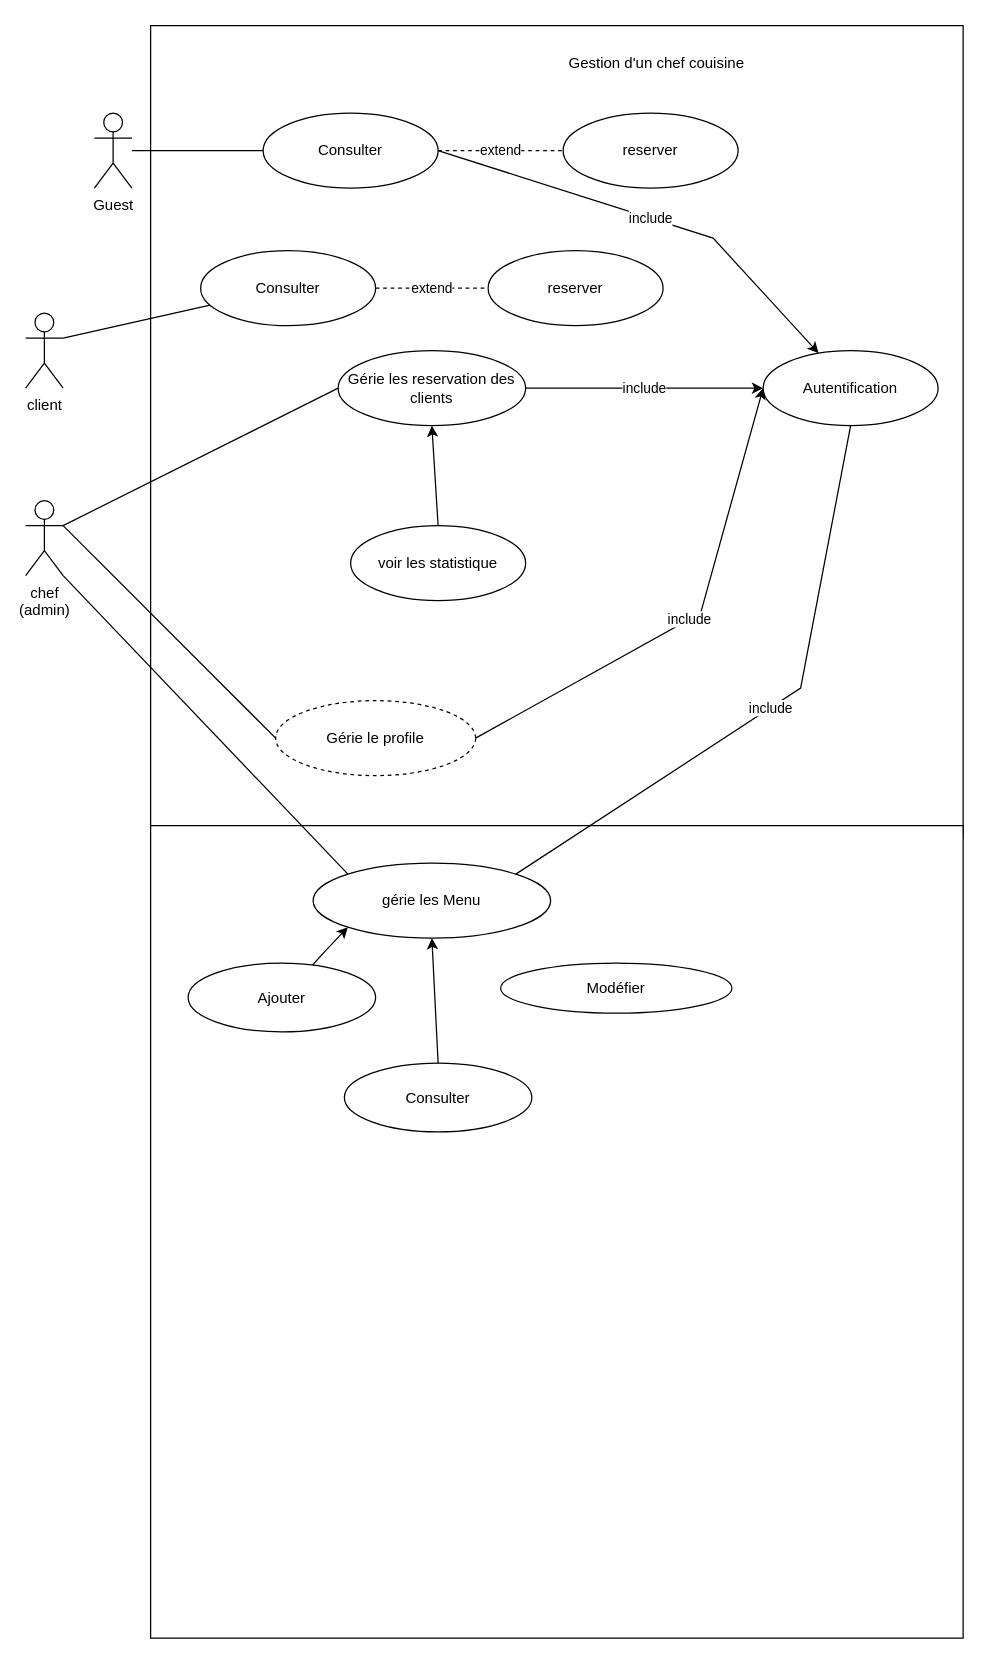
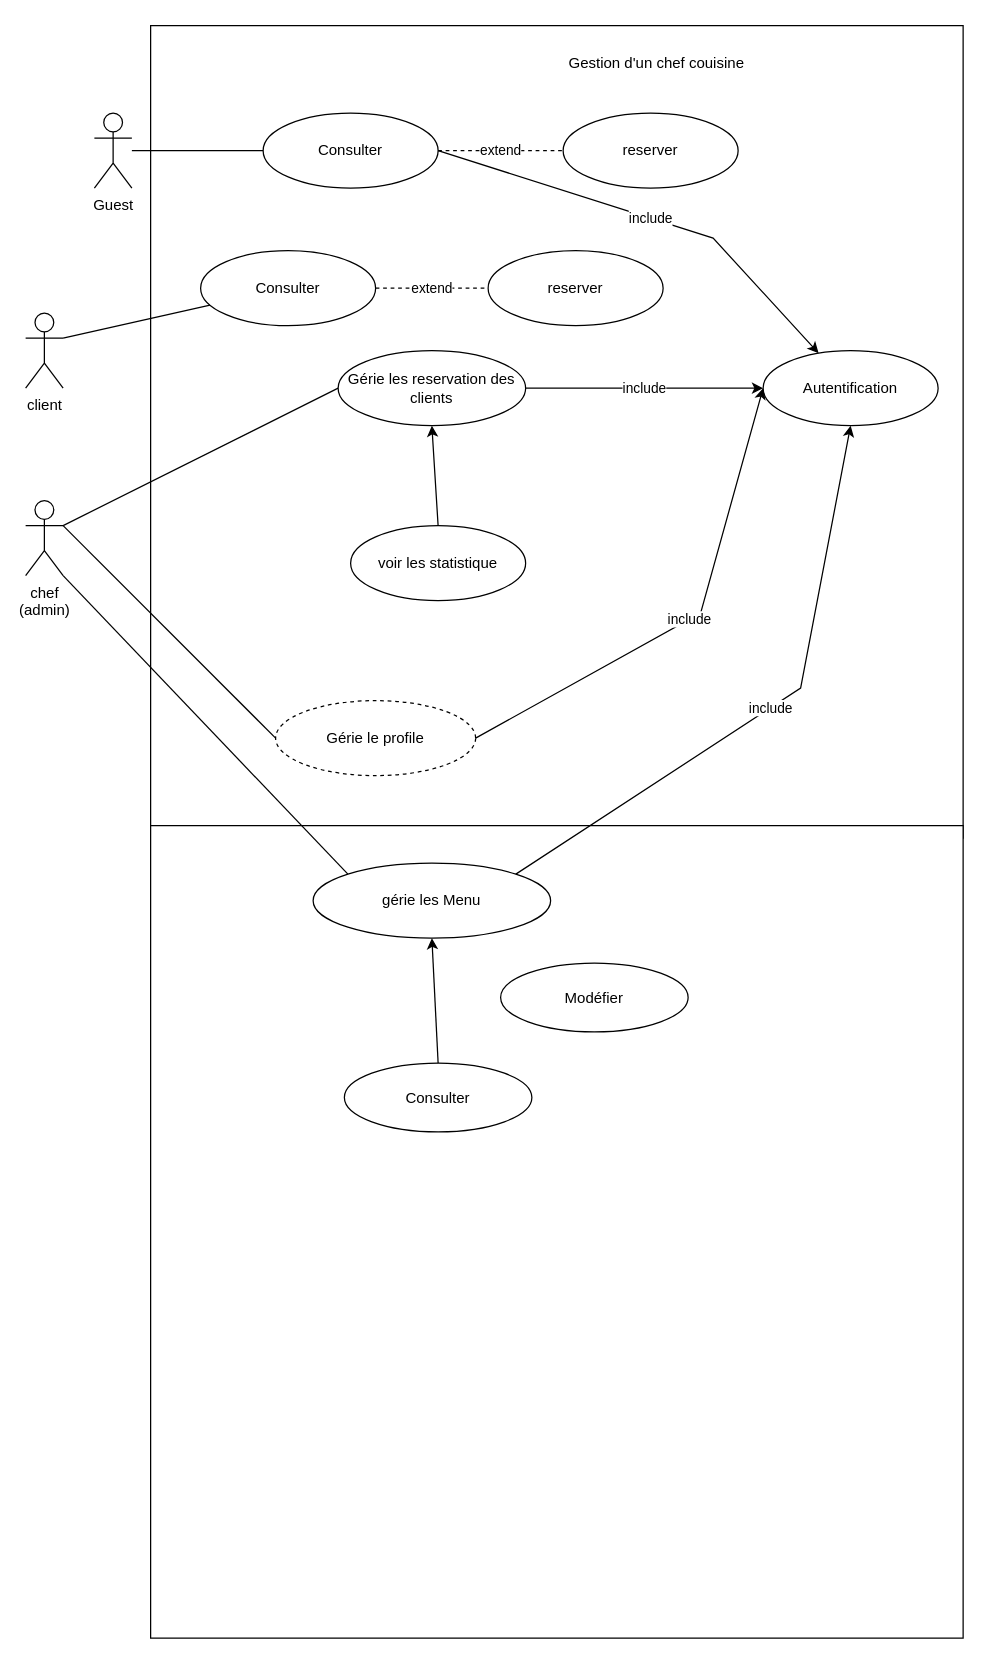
(850, 432) -> (849, 435)
(327, 949) -> none
(616, 988) -> (594, 998)
(282, 998) -> none
